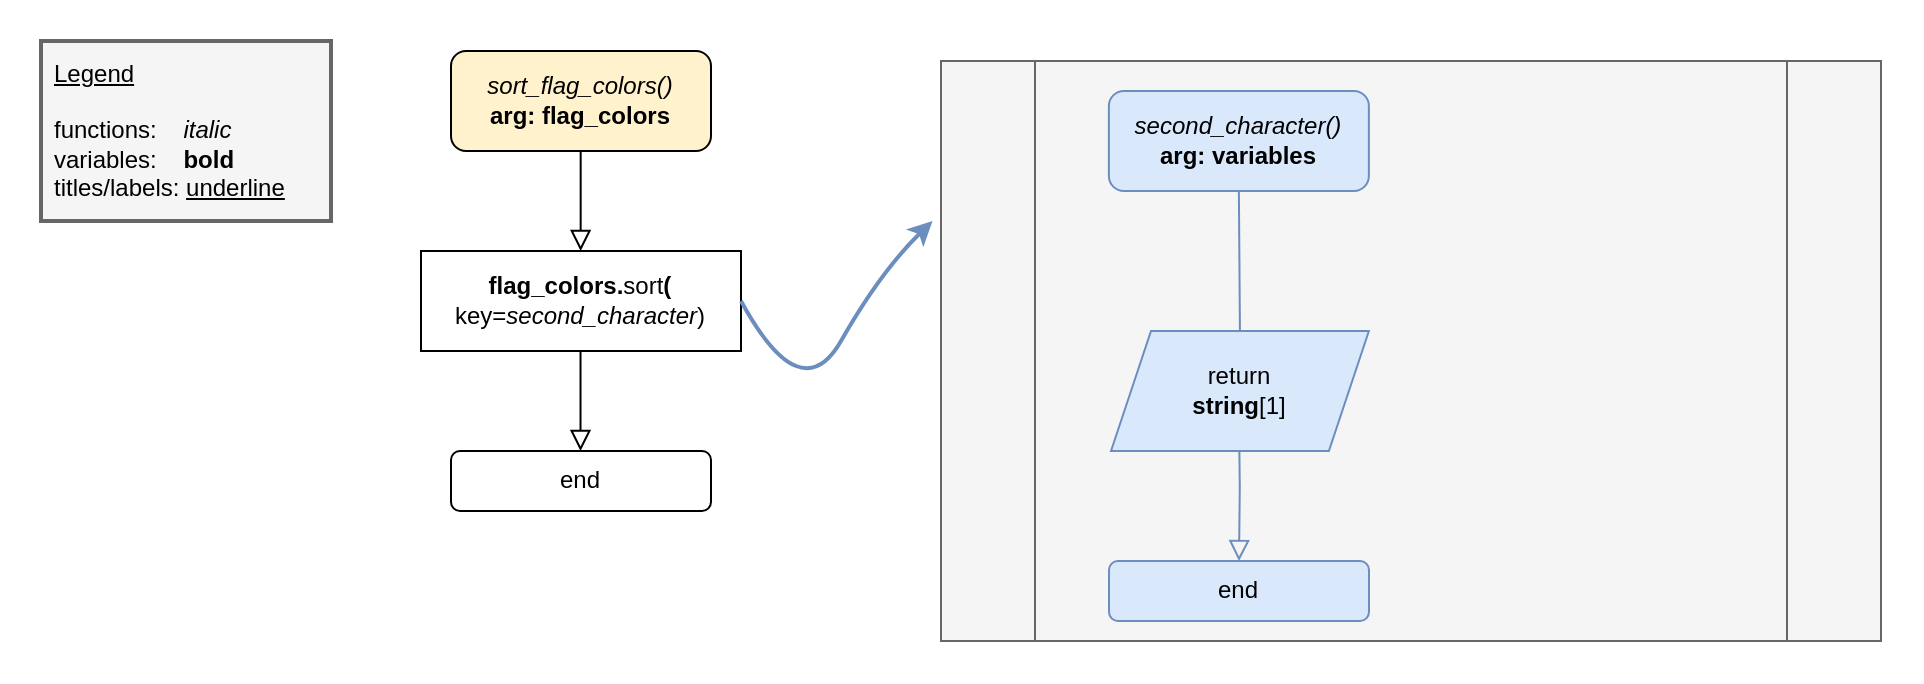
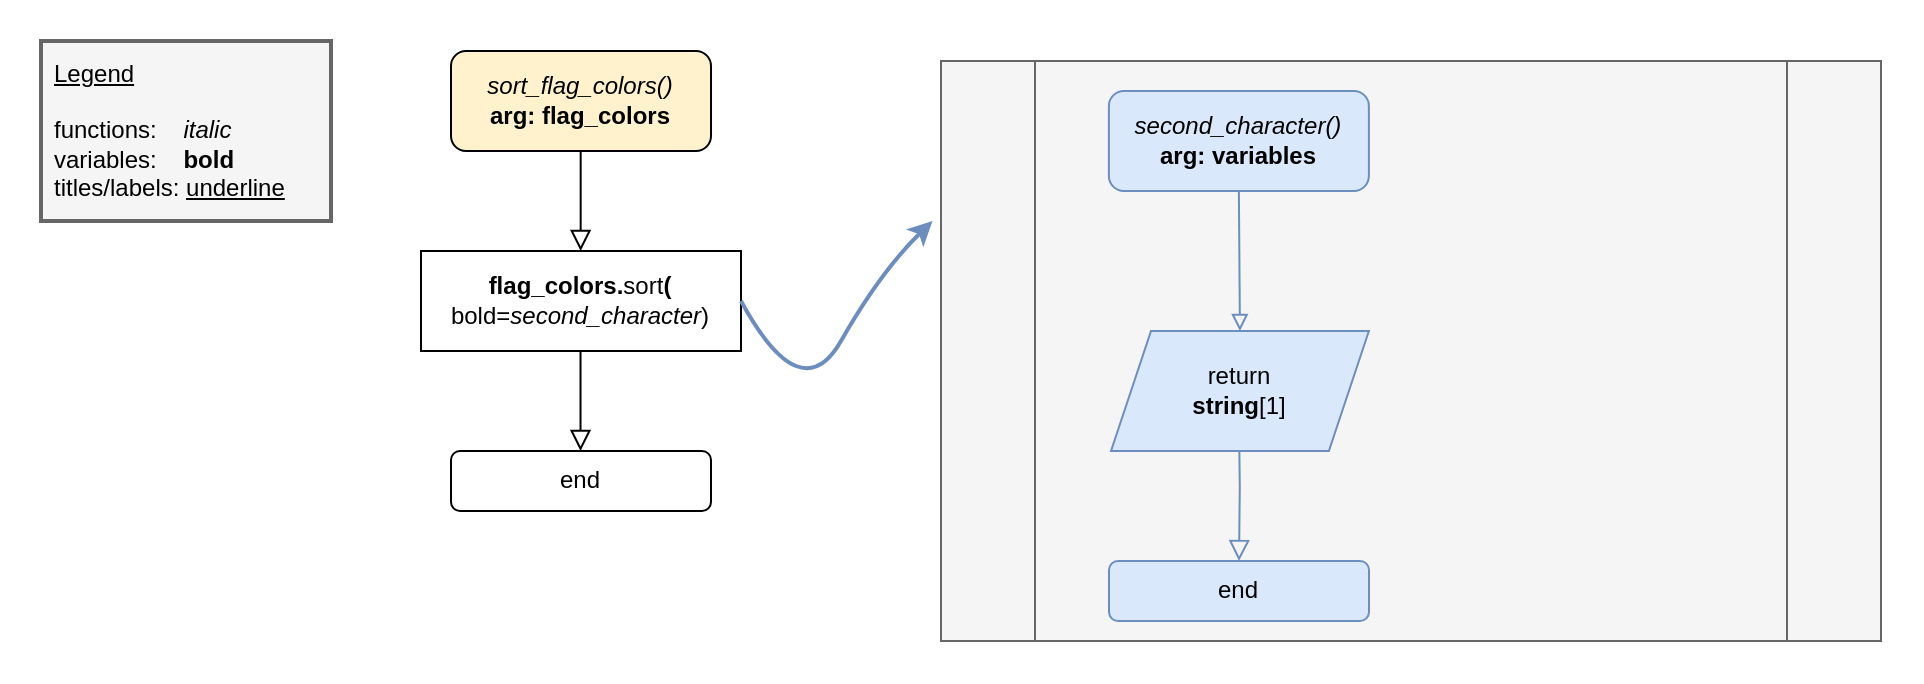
(581, 301) -> (581, 301)
(1240, 320) -> (1240, 313)
